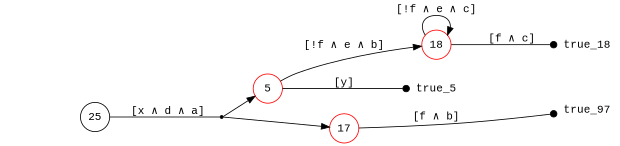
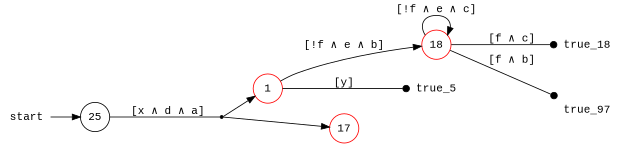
(268, 89) -> (268, 89)
none -> (27, 117)
(455, 124) -> (500, 72)
